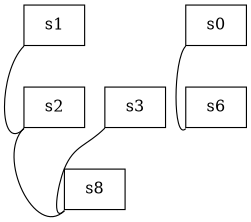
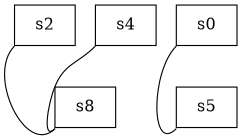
(54, 25) -> none
(135, 107) -> (126, 25)
(216, 107) -> (207, 107)
